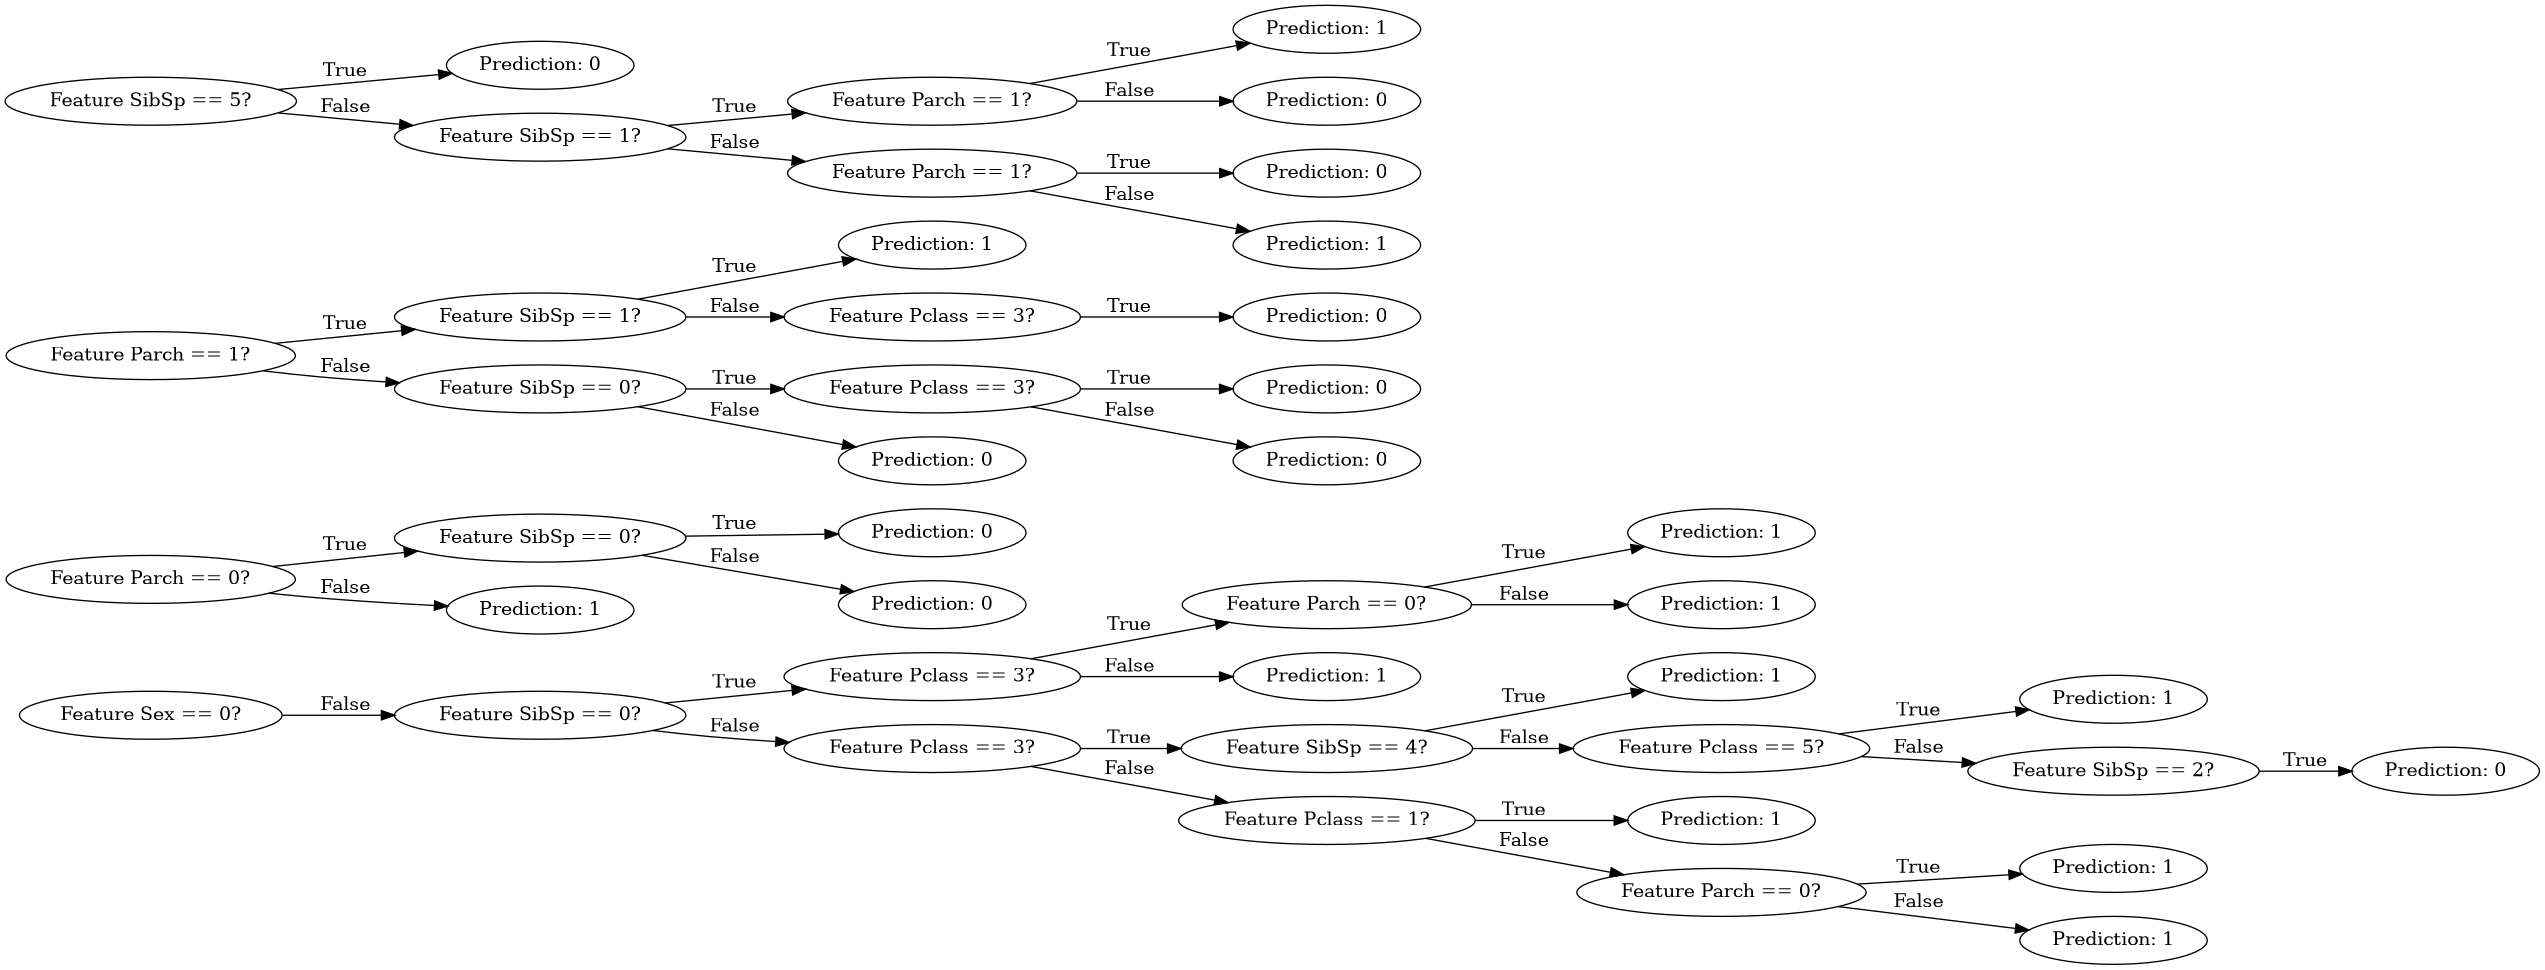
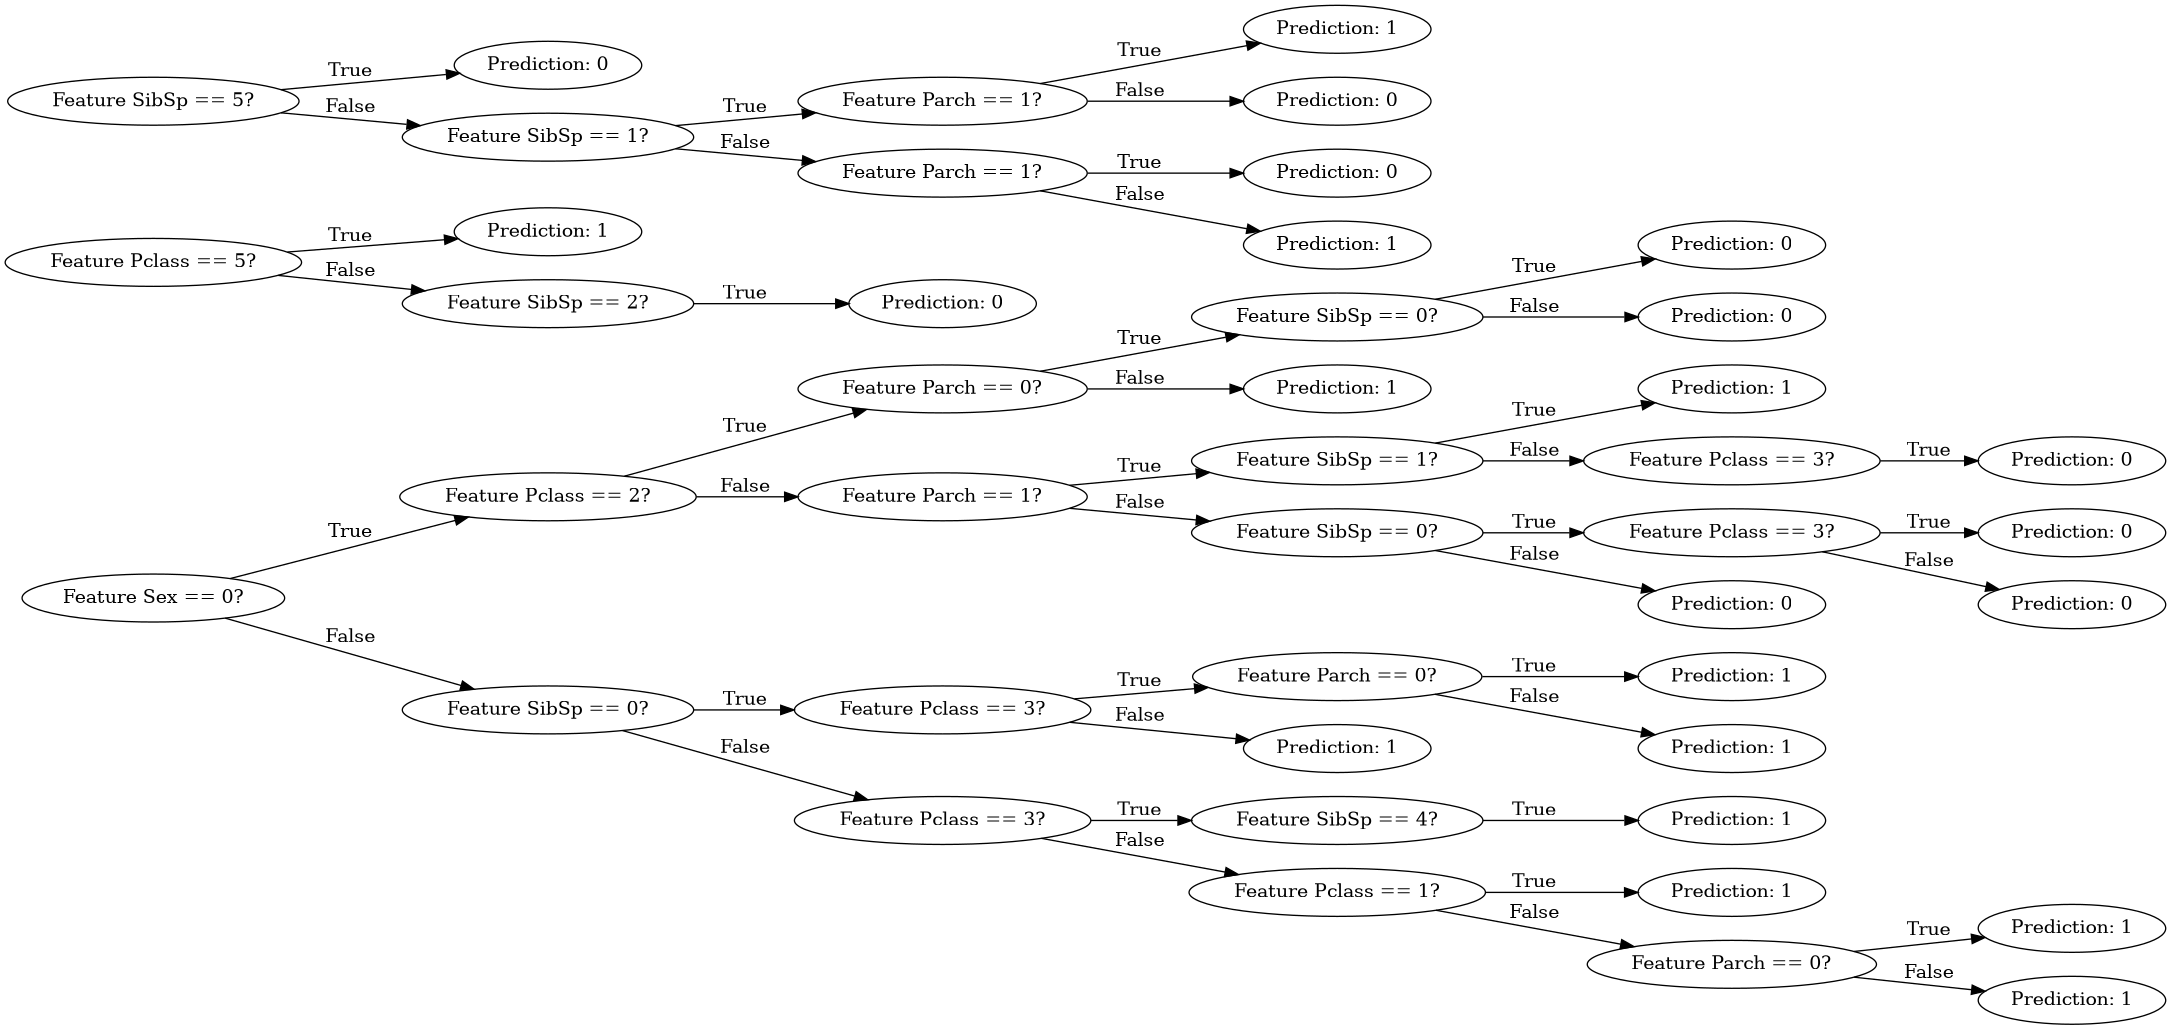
none -> (548, 497)
(1516, 749) -> none
